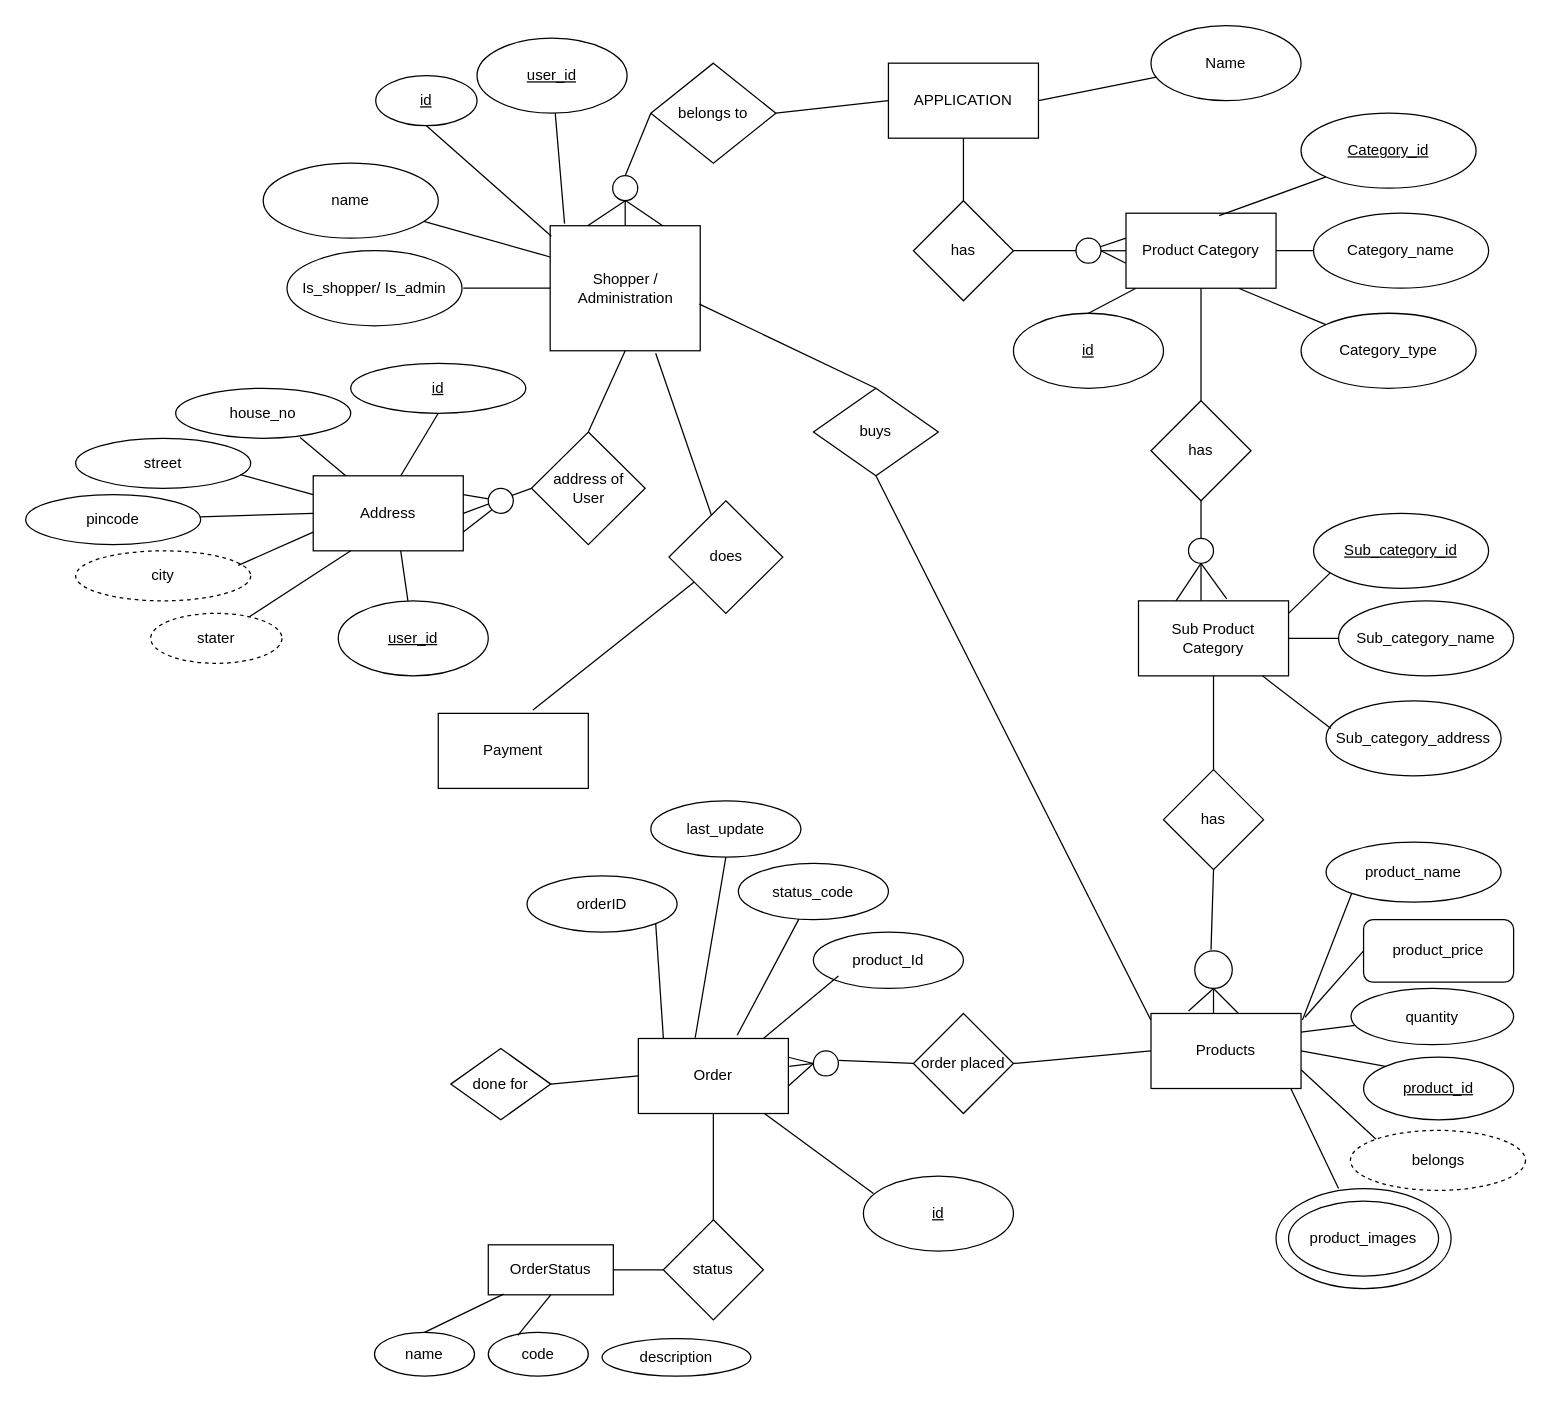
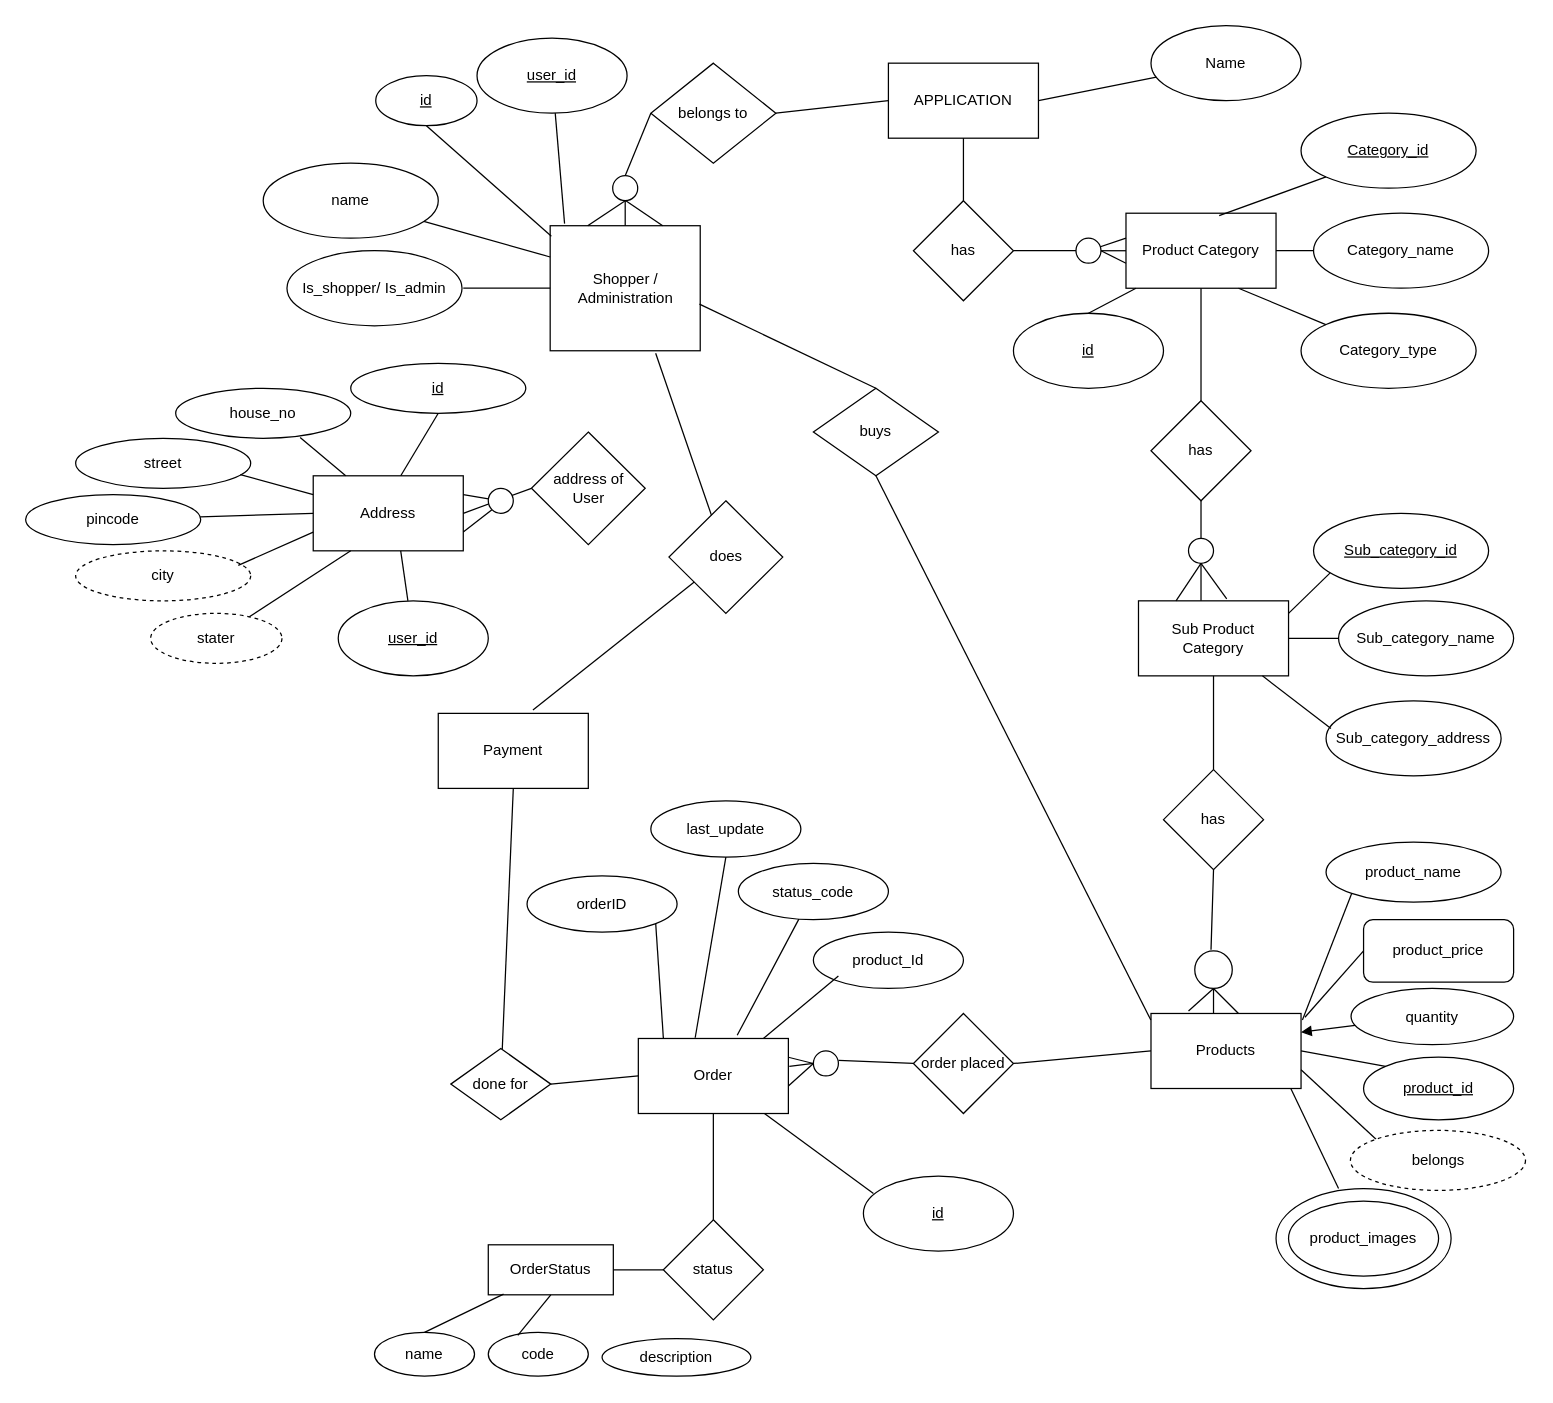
(606, 392) -> none
none -> (508, 918)
(1307, 1031) -> (1312, 1030)
